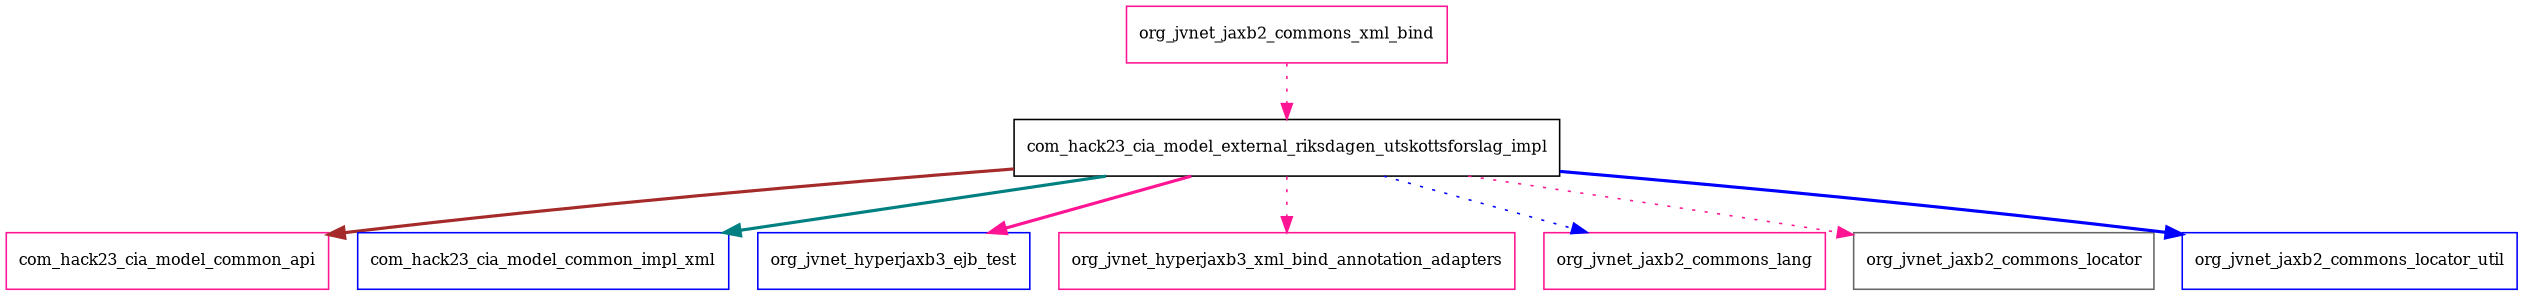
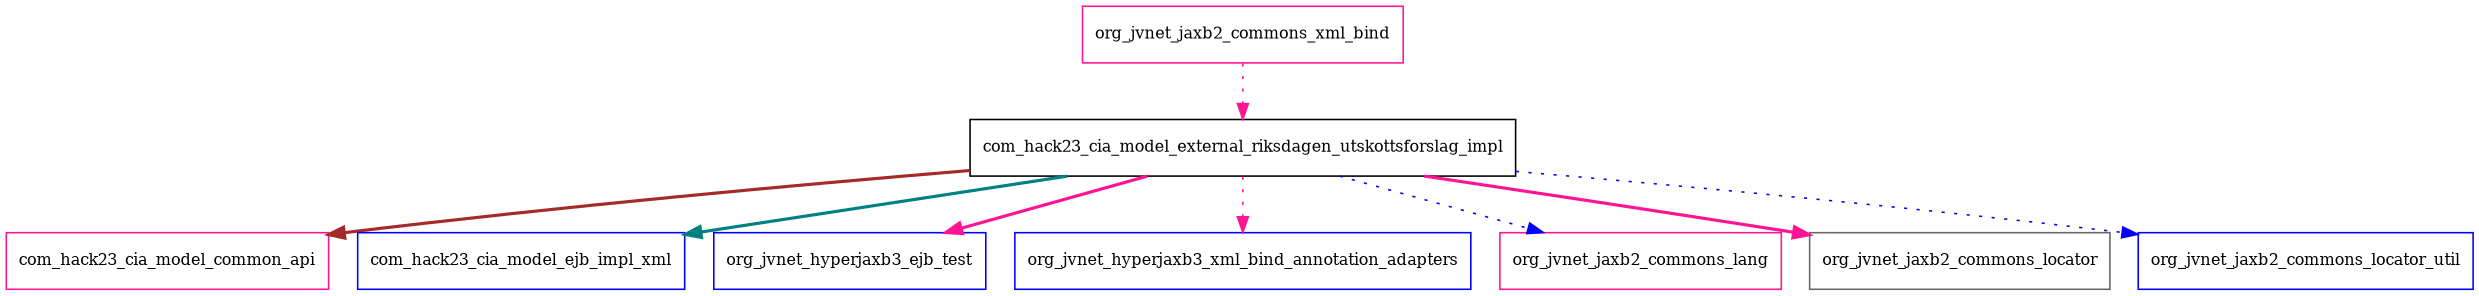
(1863, 199) -> (1819, 199)
(1653, 204) -> (1609, 204)
(543, 261) -> (521, 261)
(1287, 261) -> (1243, 261)
